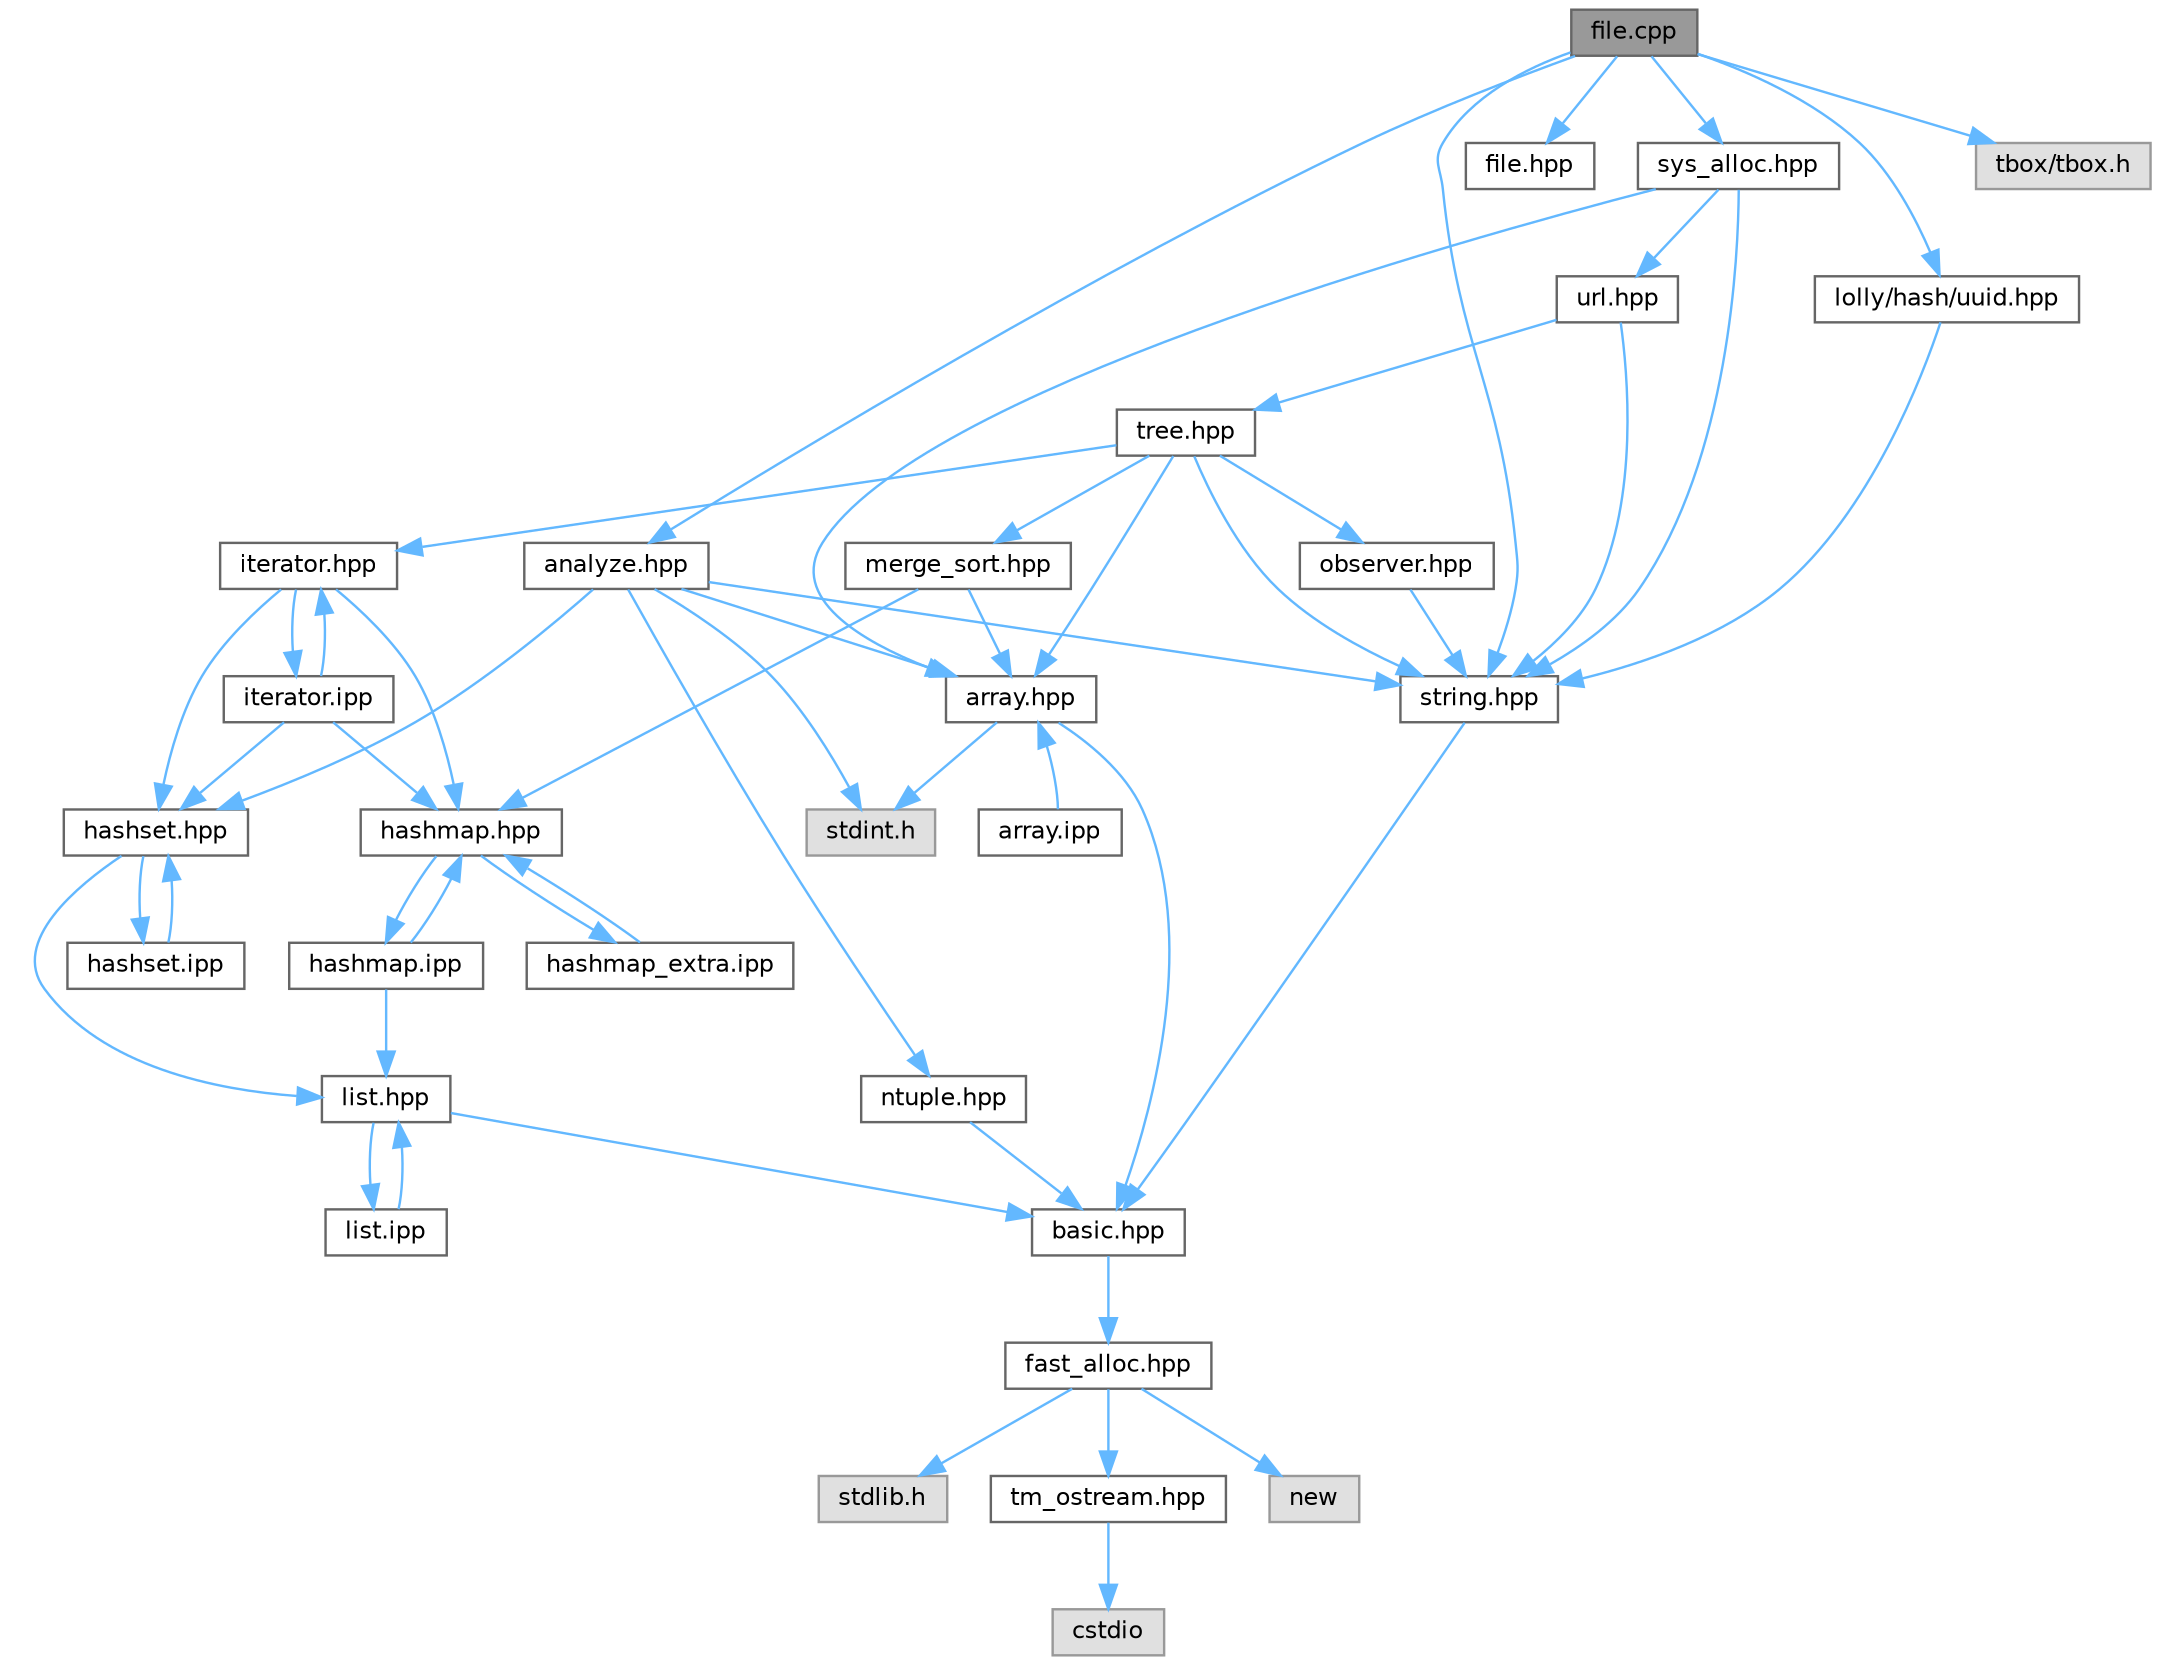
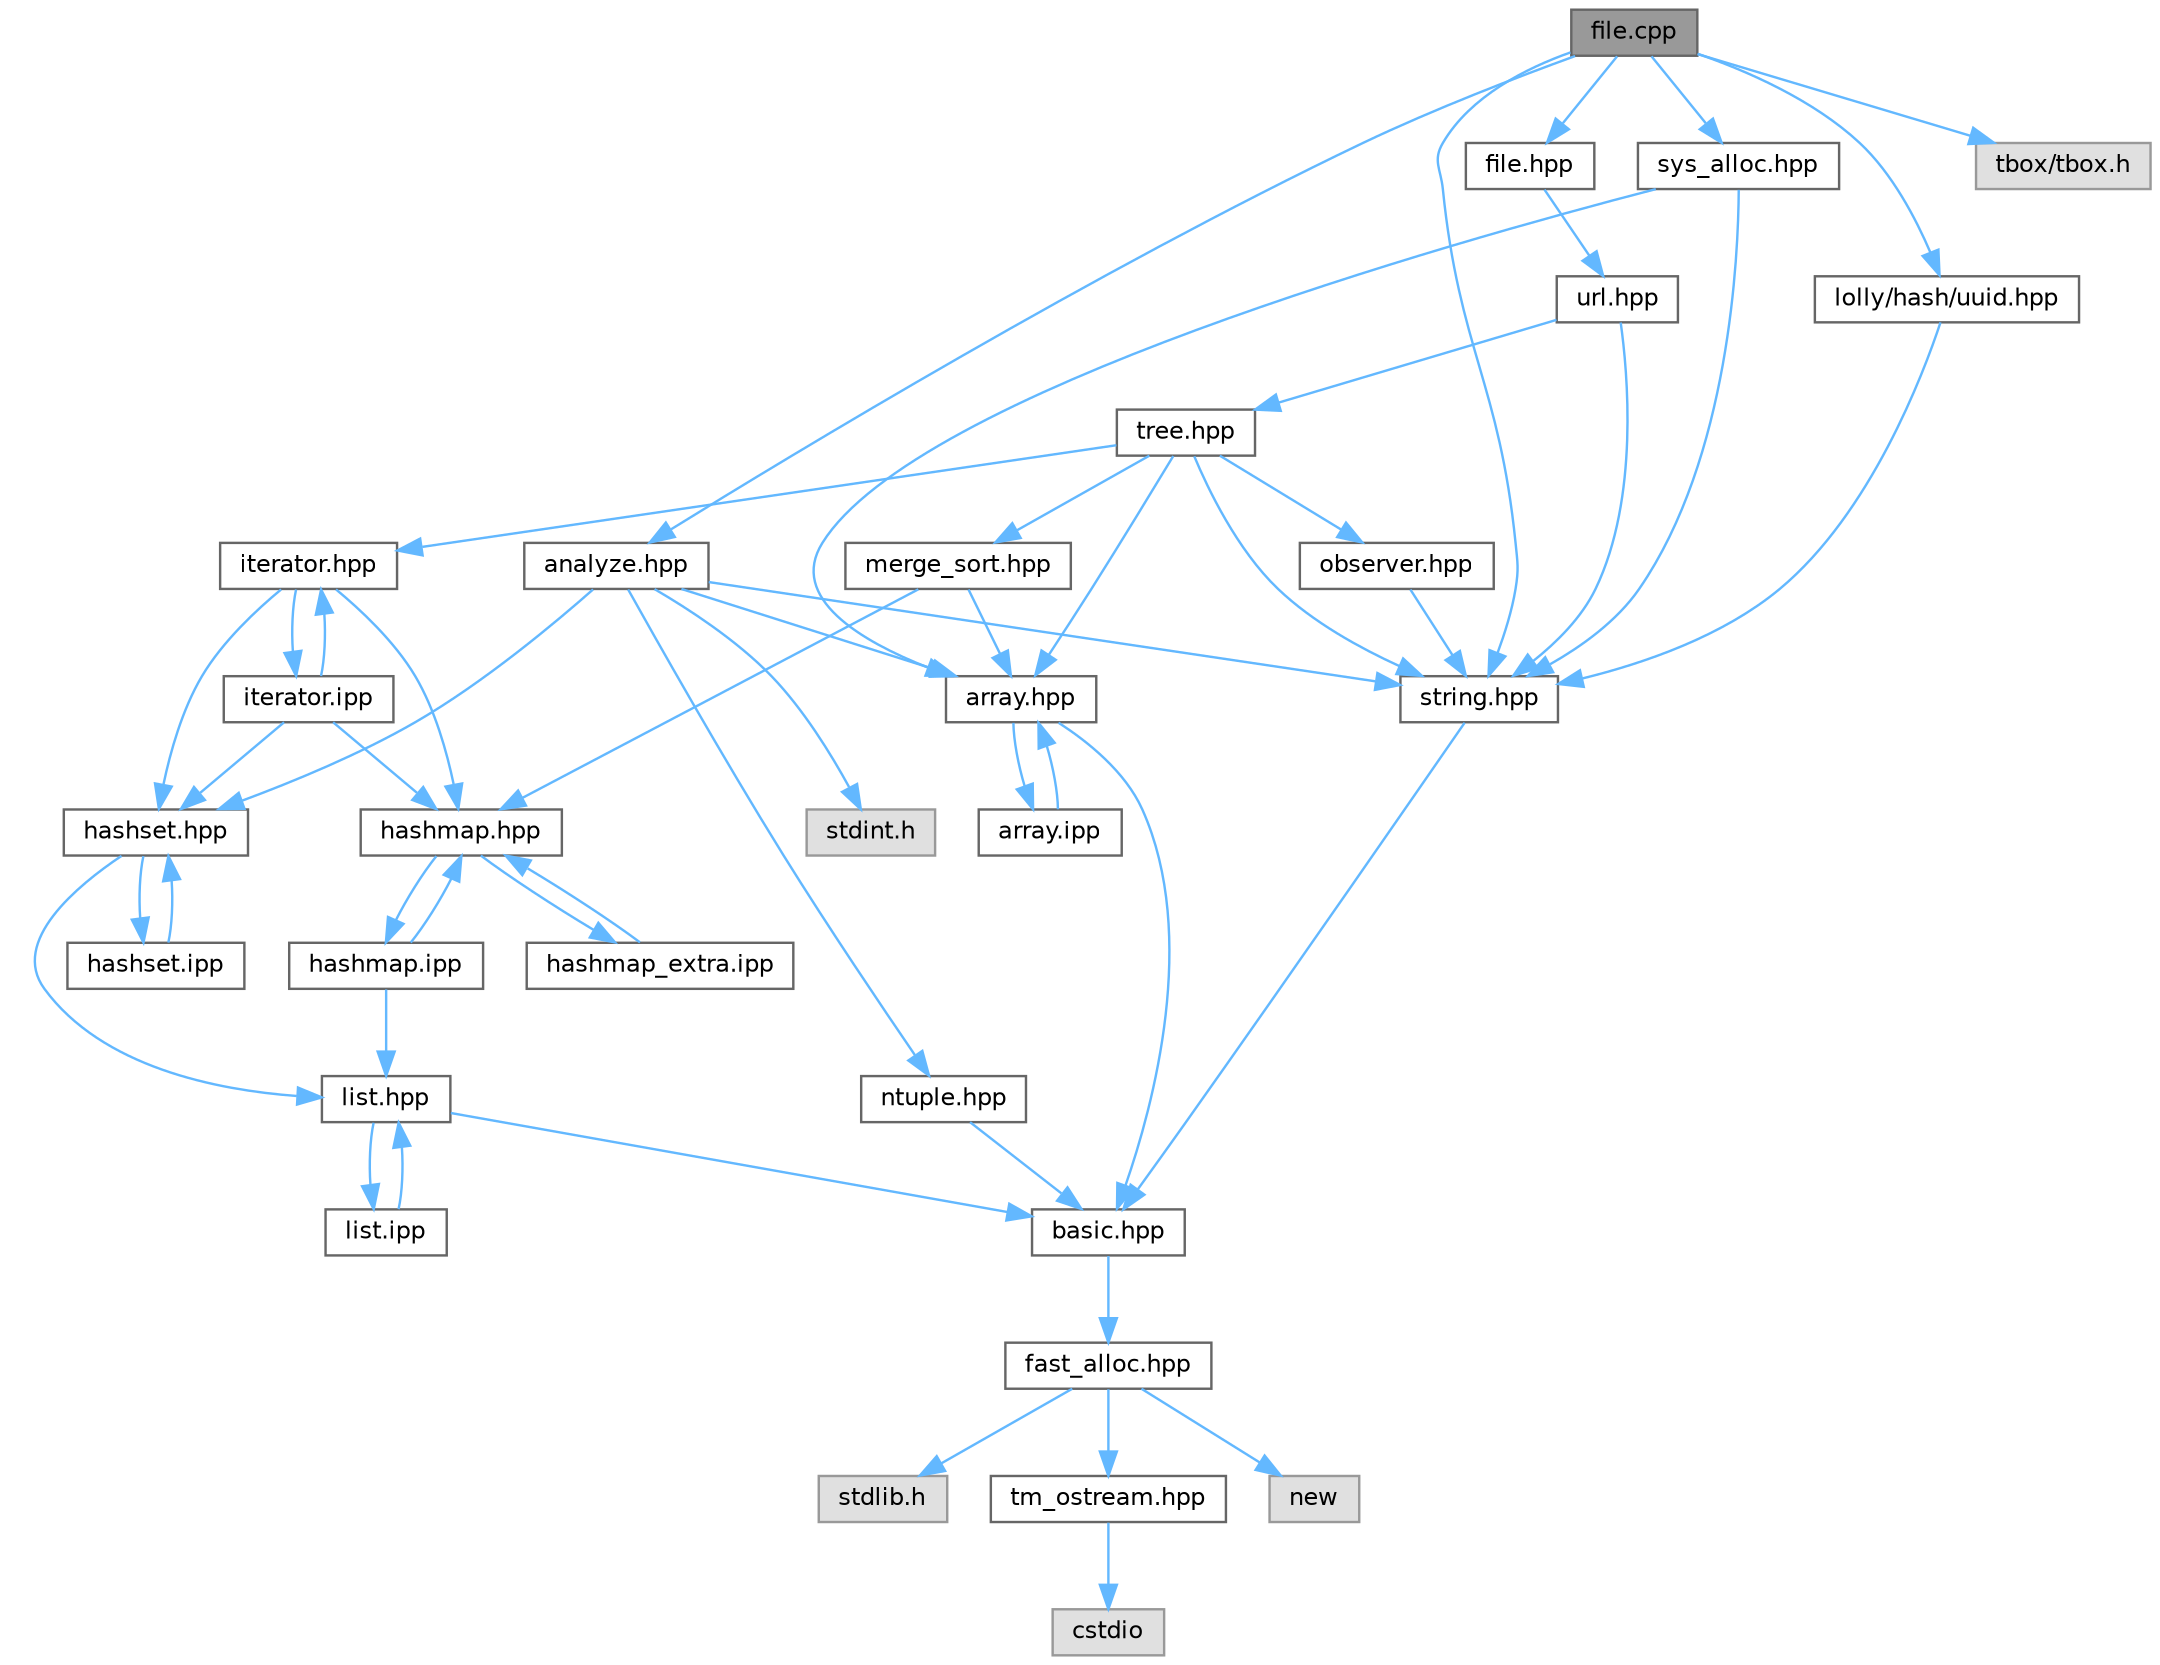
(1686, 224) -> (1570, 228)
(956, 758) -> (1017, 755)
